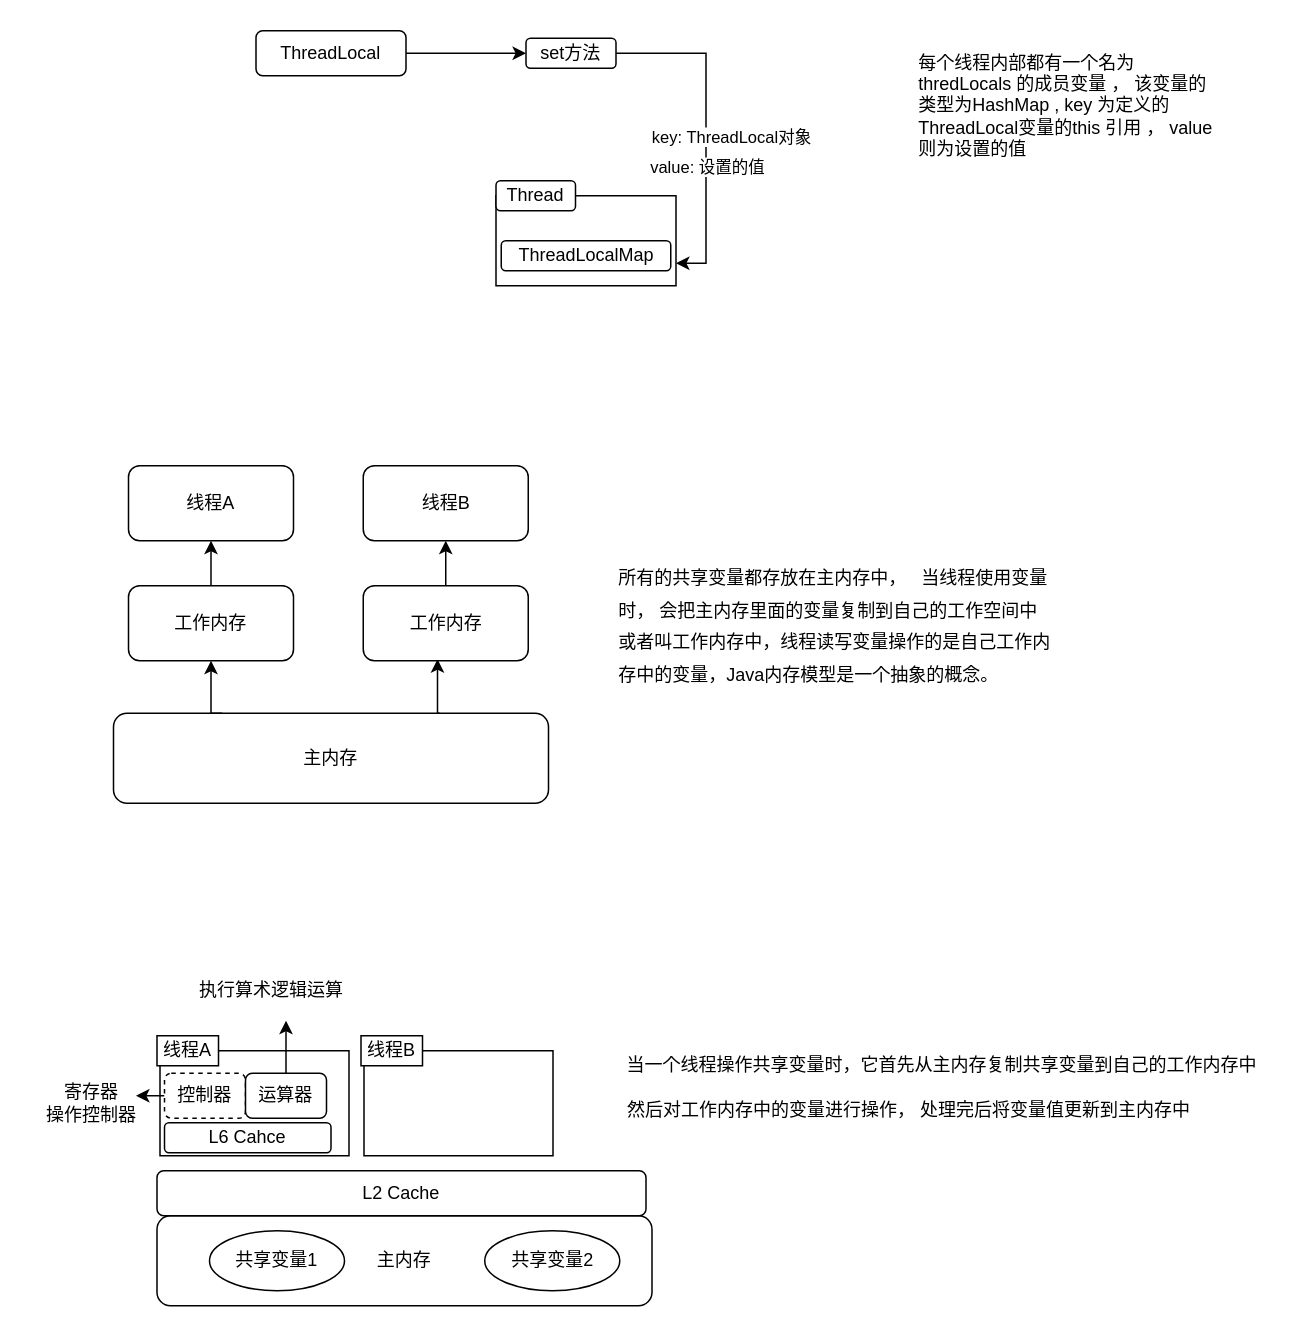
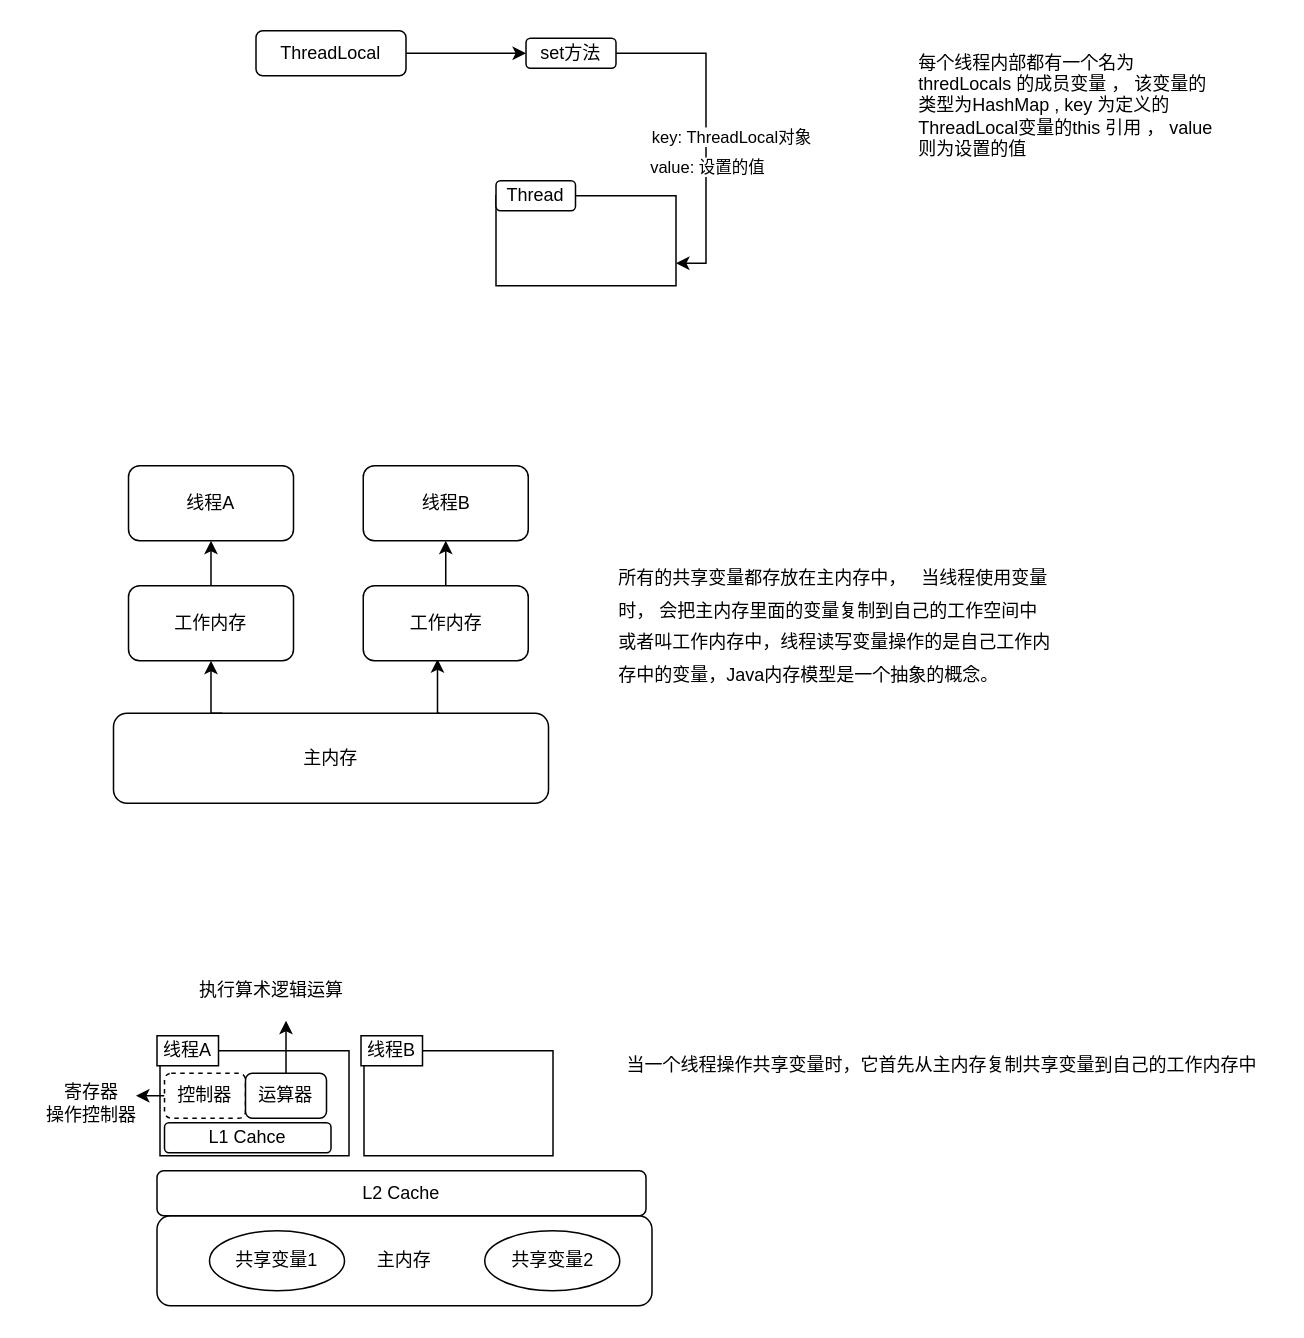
(586, 256) -> none
(908, 1111) -> none
(248, 1138) -> (248, 1138)
